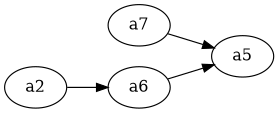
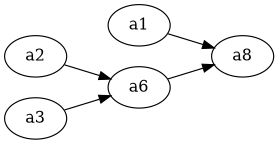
(139, 25) -> (139, 25)
(243, 56) -> (243, 56)
none -> (36, 118)
